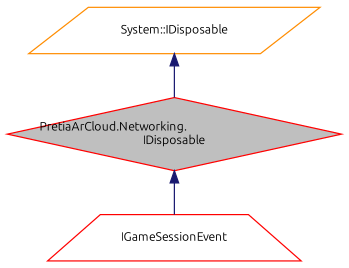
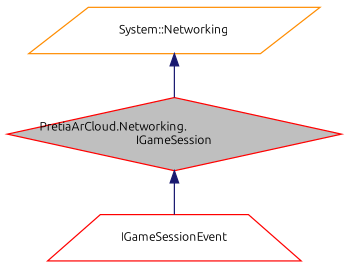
(174, 30) -> (174, 30)
(174, 134) -> (174, 134)
